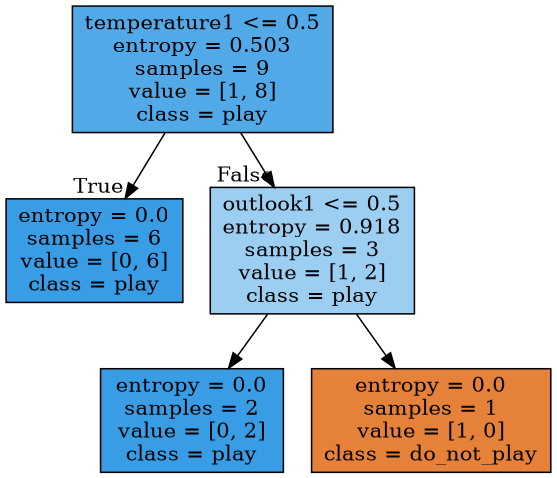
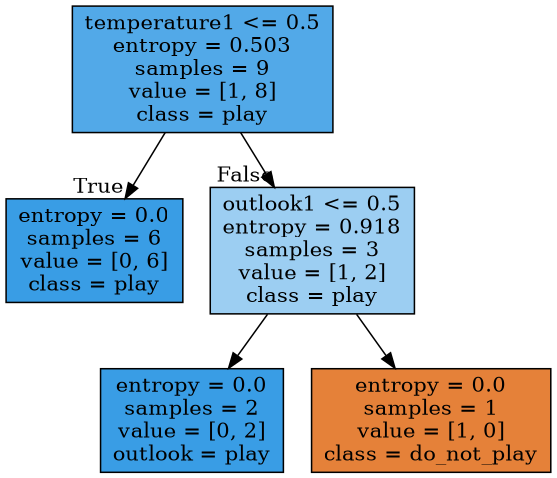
(192, 421) -> (192, 421)
